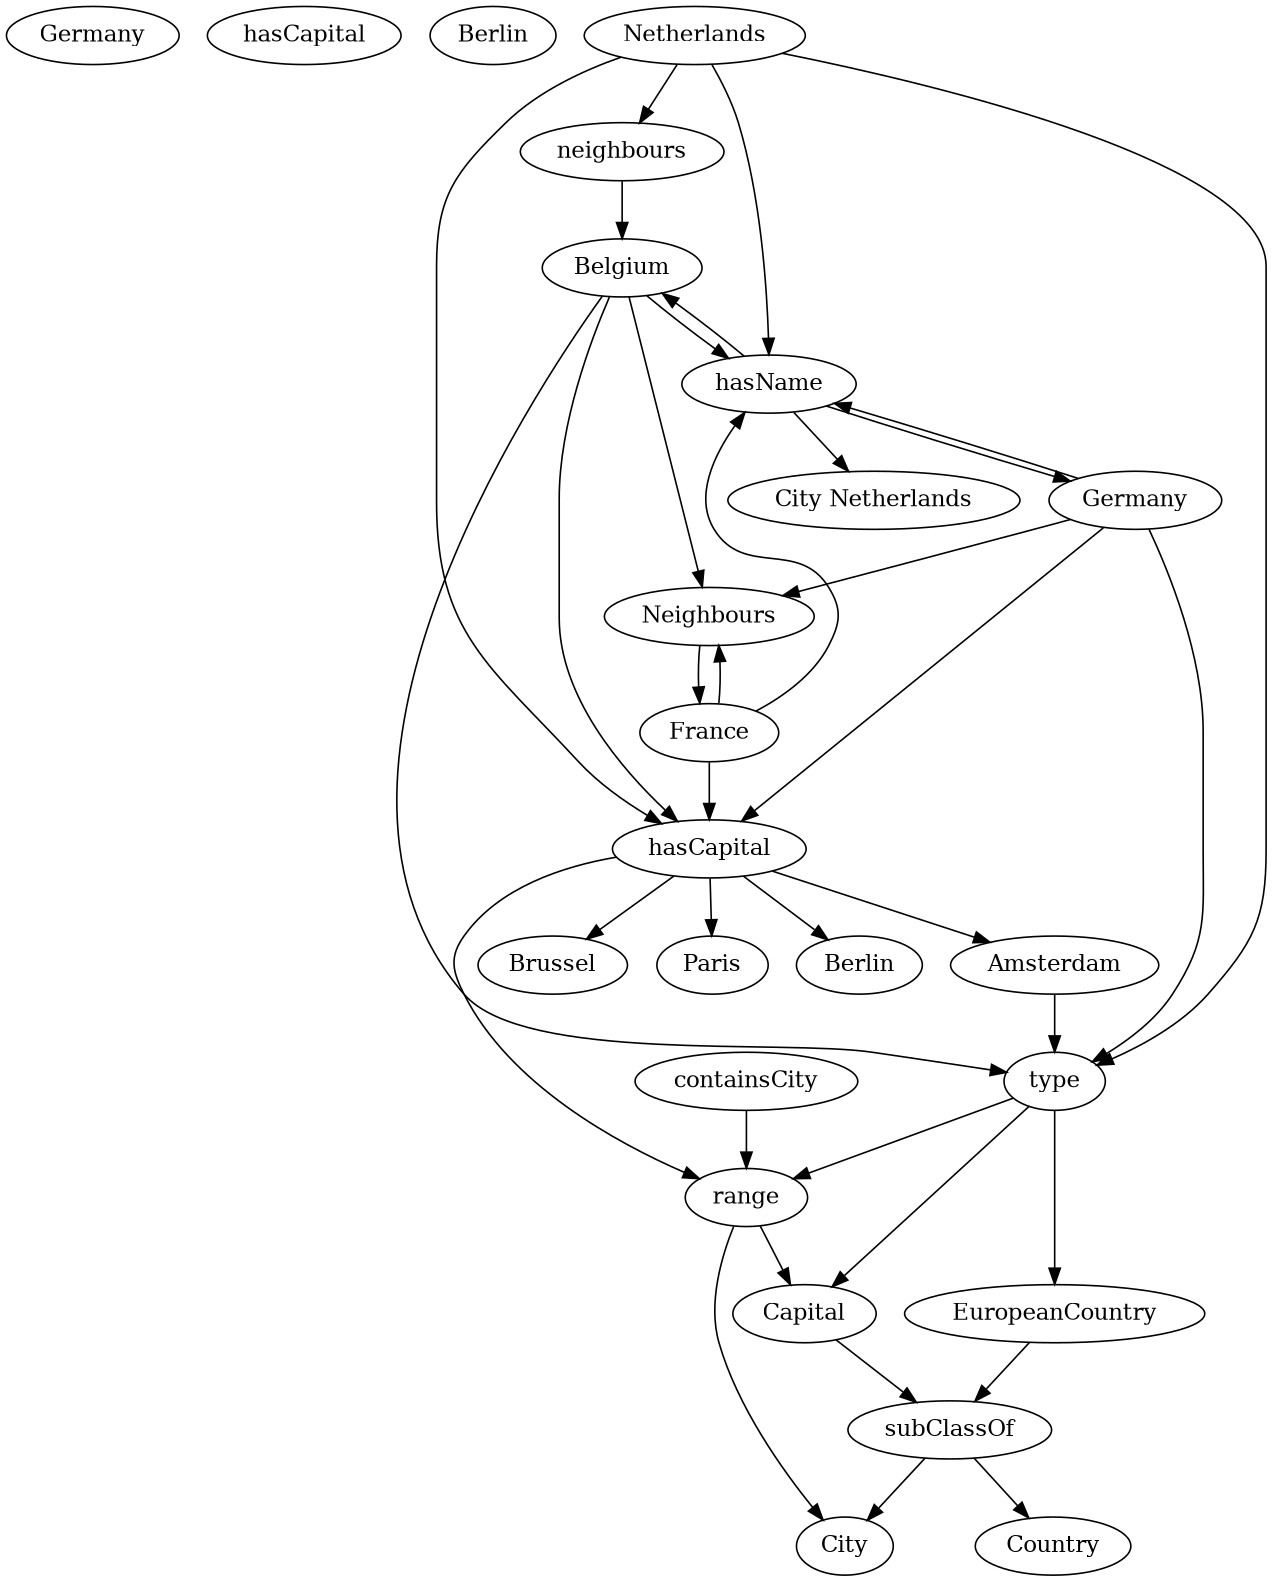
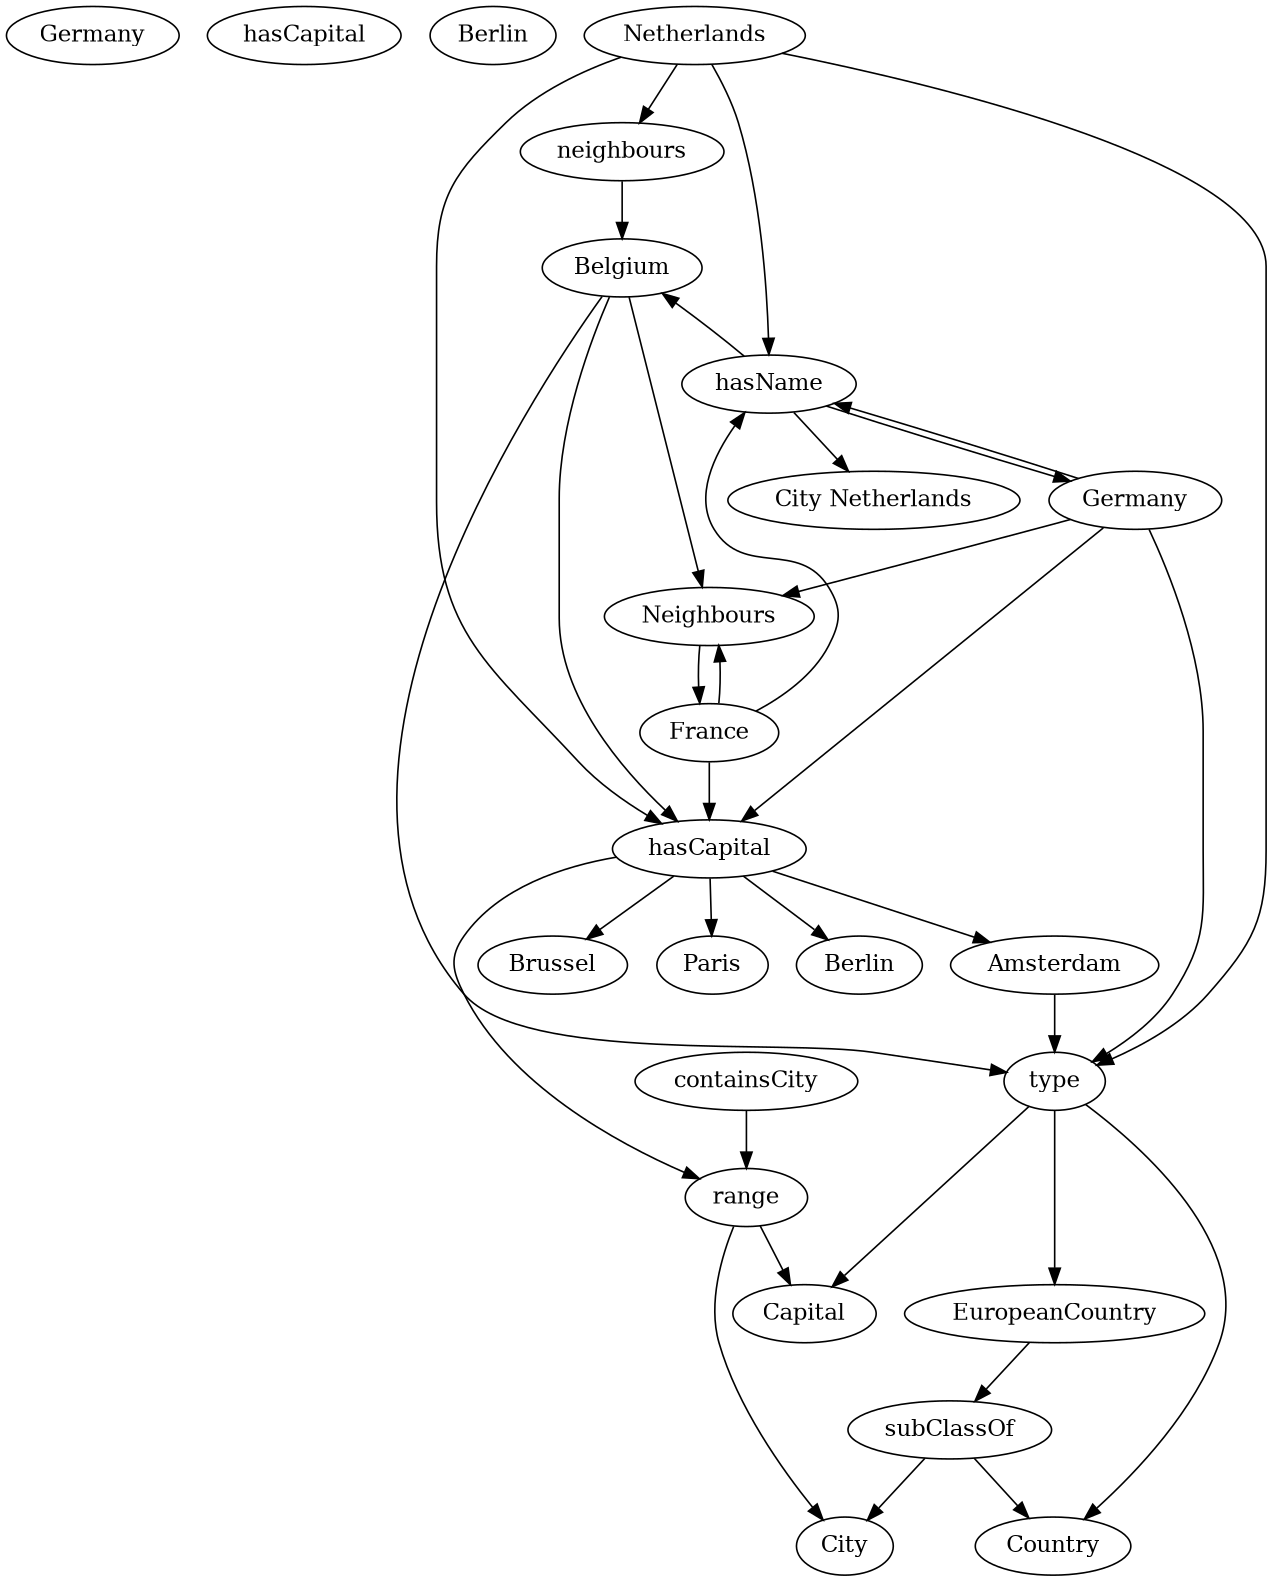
(681, 323) -> none
(911, 1136) -> (1225, 1302)
(870, 1366) -> none
